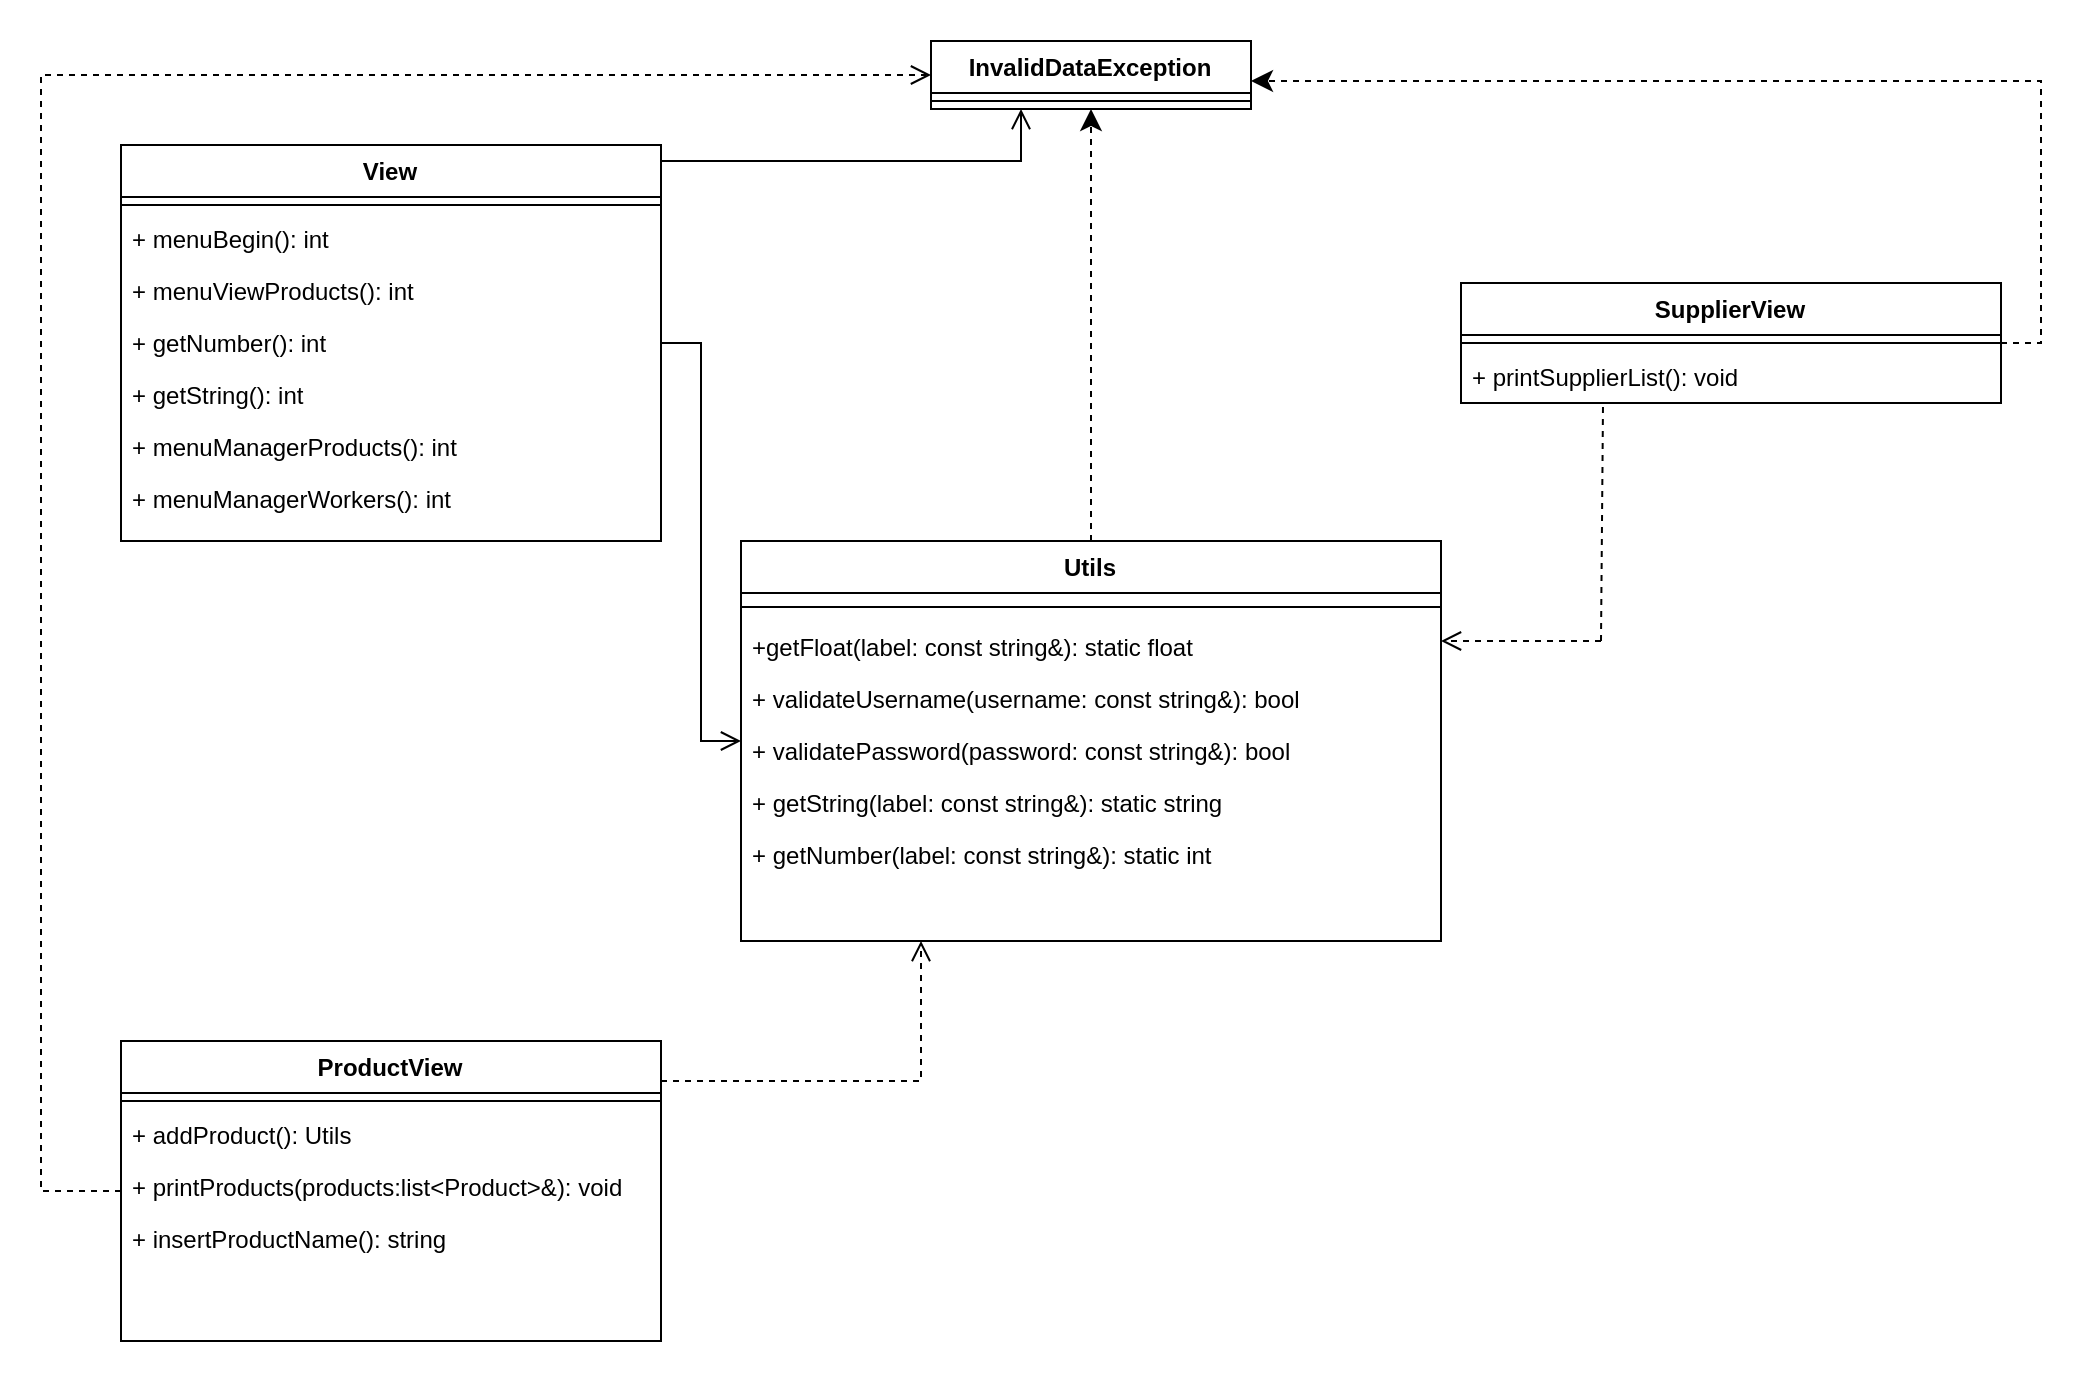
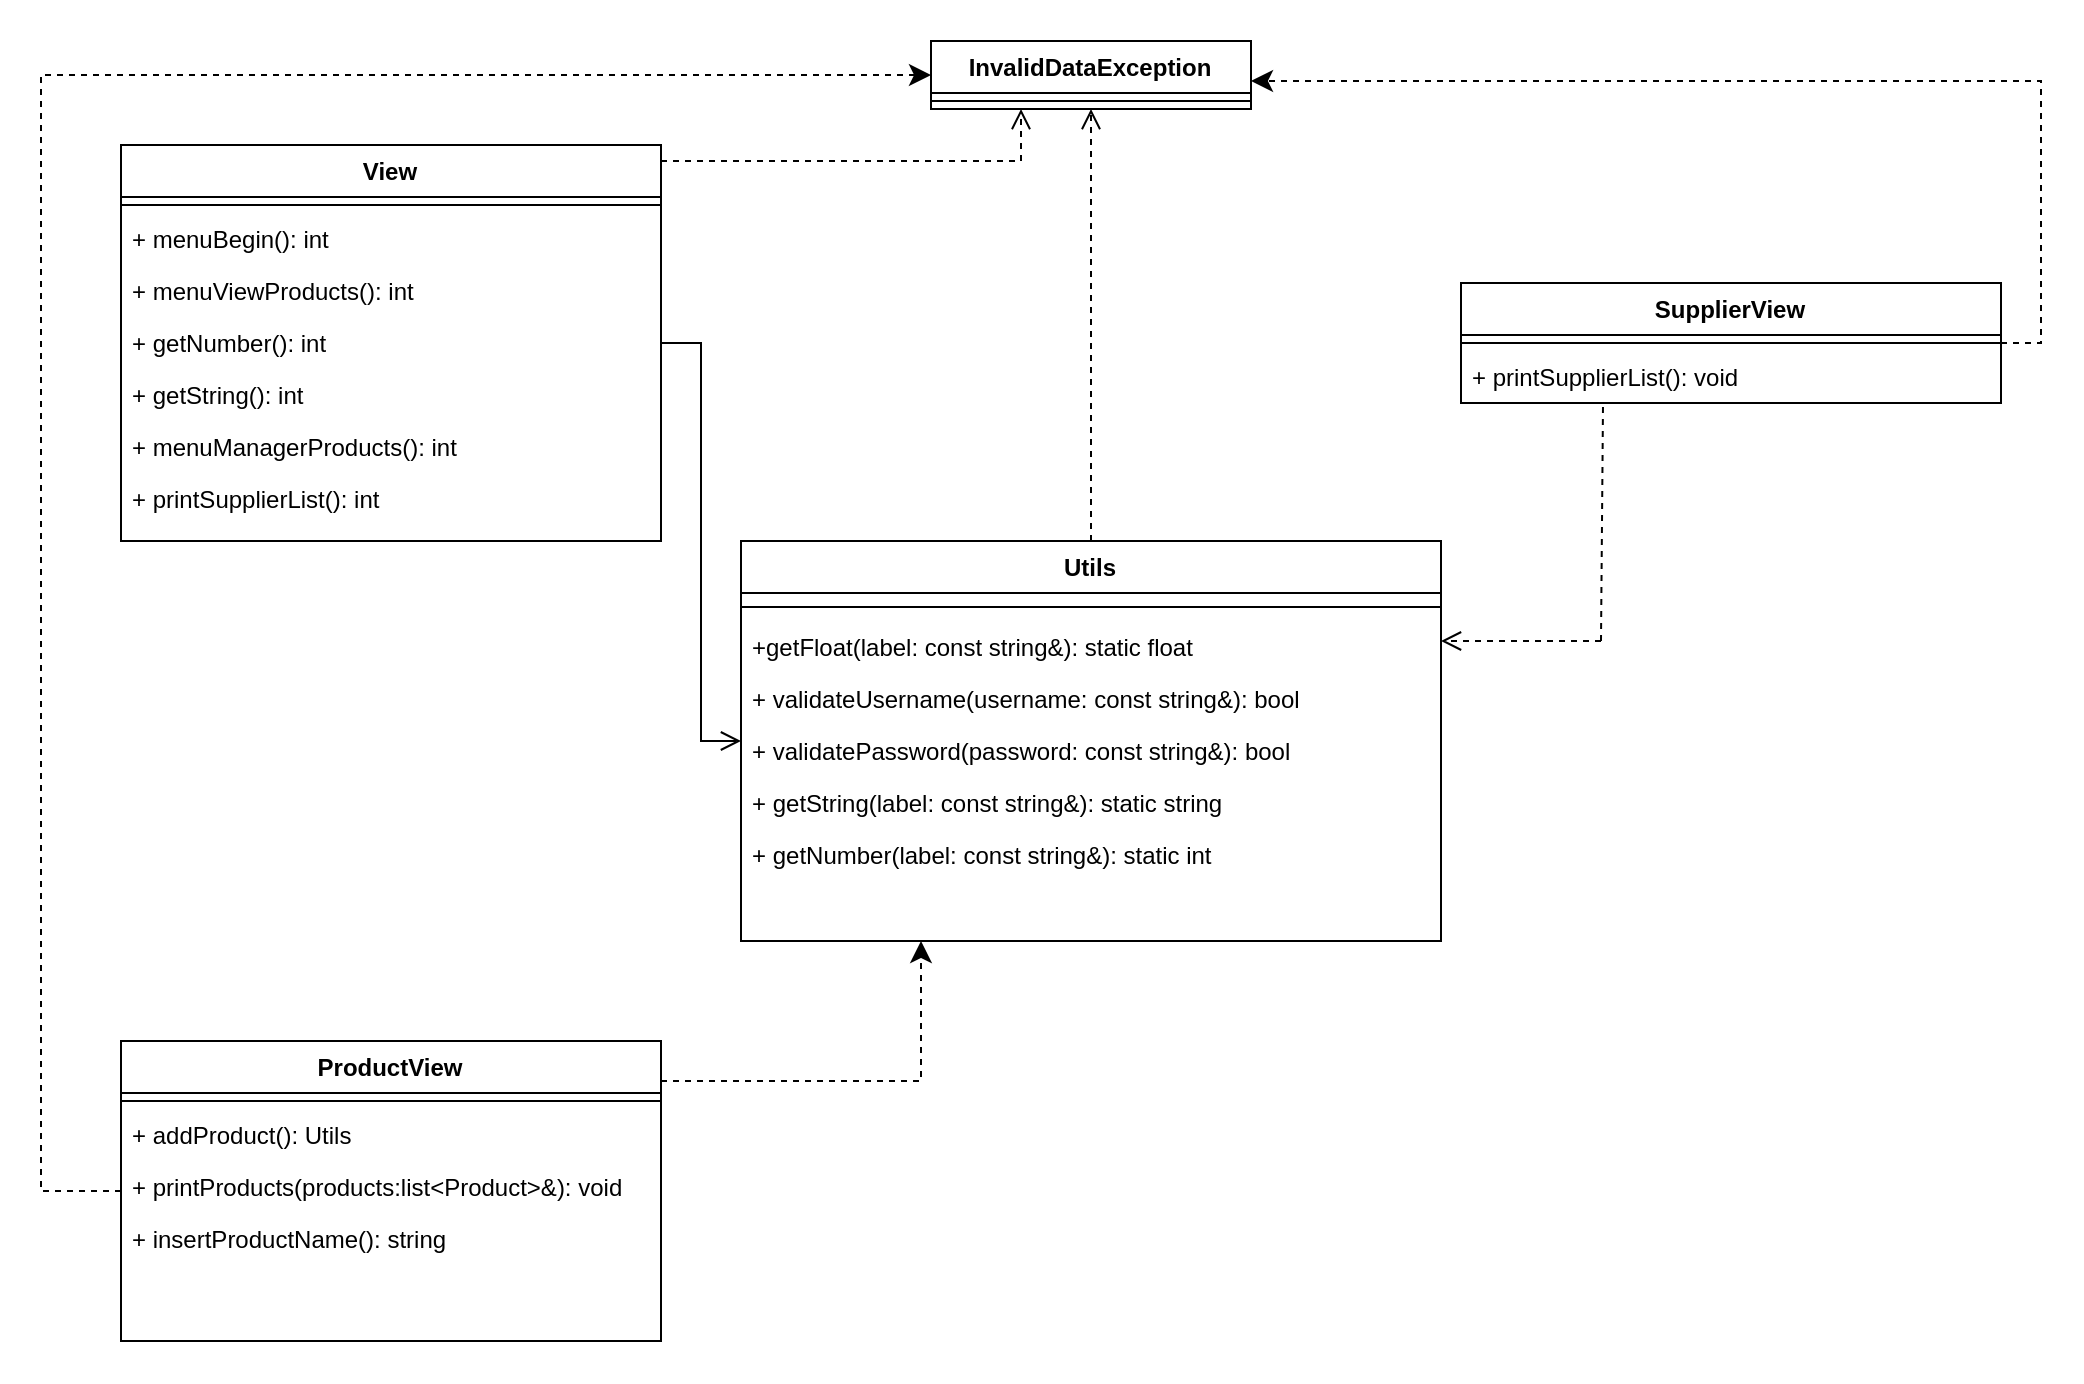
(917, 75) -> (913, 75)
(1091, 127) -> (1091, 121)
(866, 161) -> (866, 161)
(301, 500) -> (282, 500)
(921, 953) -> (921, 959)
